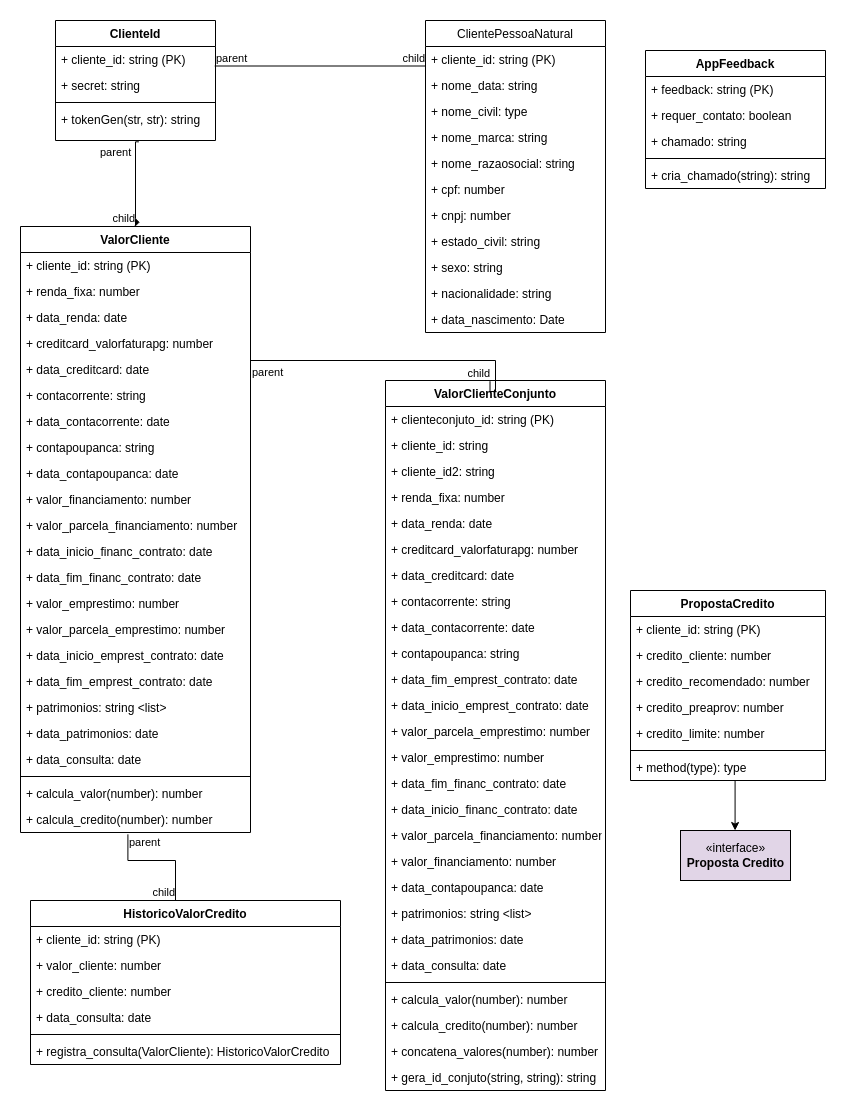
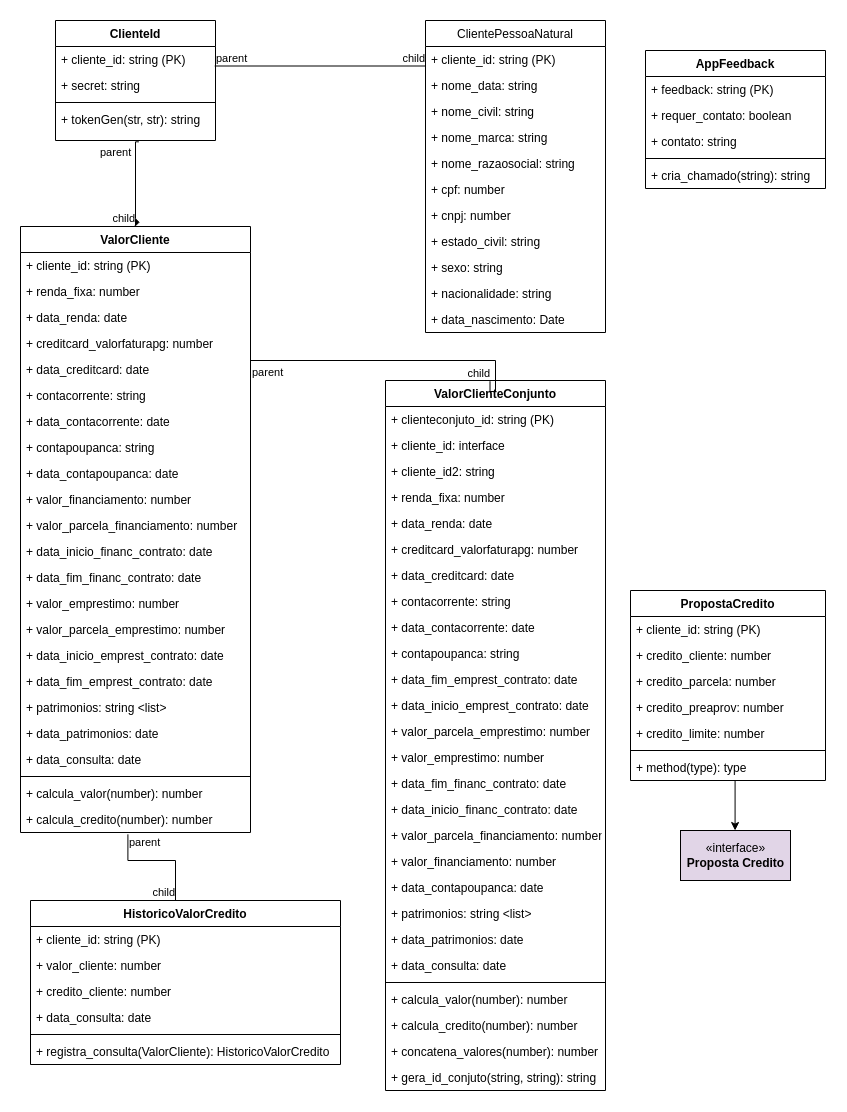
(482, 112) -> (487, 112)
(702, 142) -> (702, 142)
(447, 446) -> (457, 446)
(727, 682) -> (712, 682)
